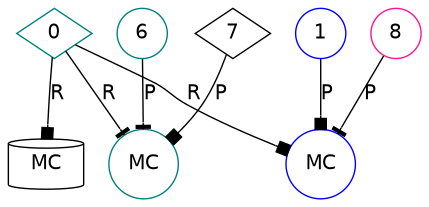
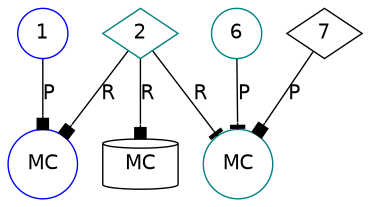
(54, 33) -> (140, 33)
(396, 33) -> none
